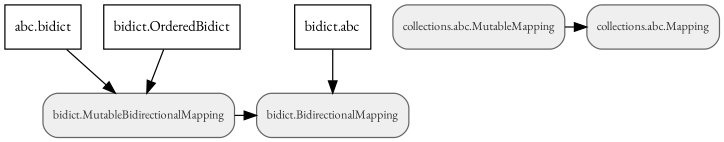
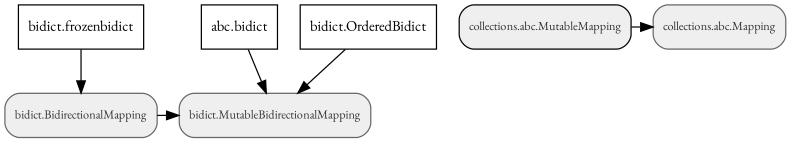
(333, 27) -> (81, 27)
(479, 27) -> (545, 27)
(239, 115) -> (162, 115)
